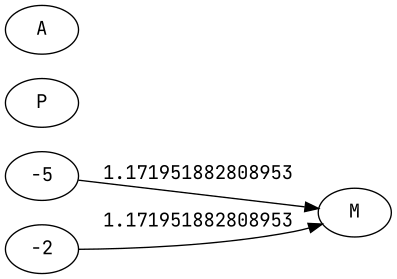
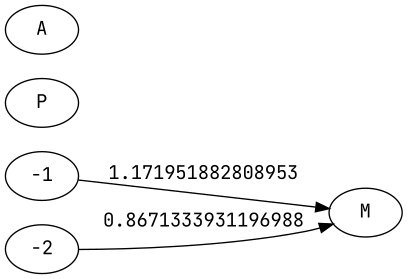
(42, 176) -> (42, 176)
(198, 221) -> (204, 221)
